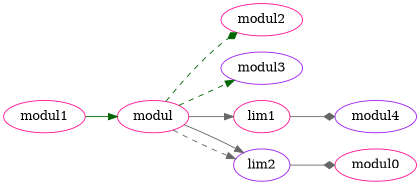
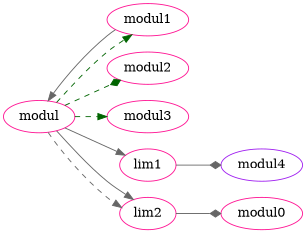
(262, 68) -> (148, 117)
none -> (88, 69)
(97, 117) -> (82, 59)
(262, 165) -> (148, 214)
